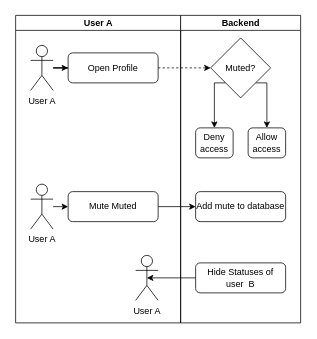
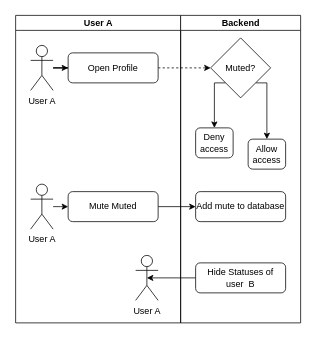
(267, 143) -> (267, 154)
